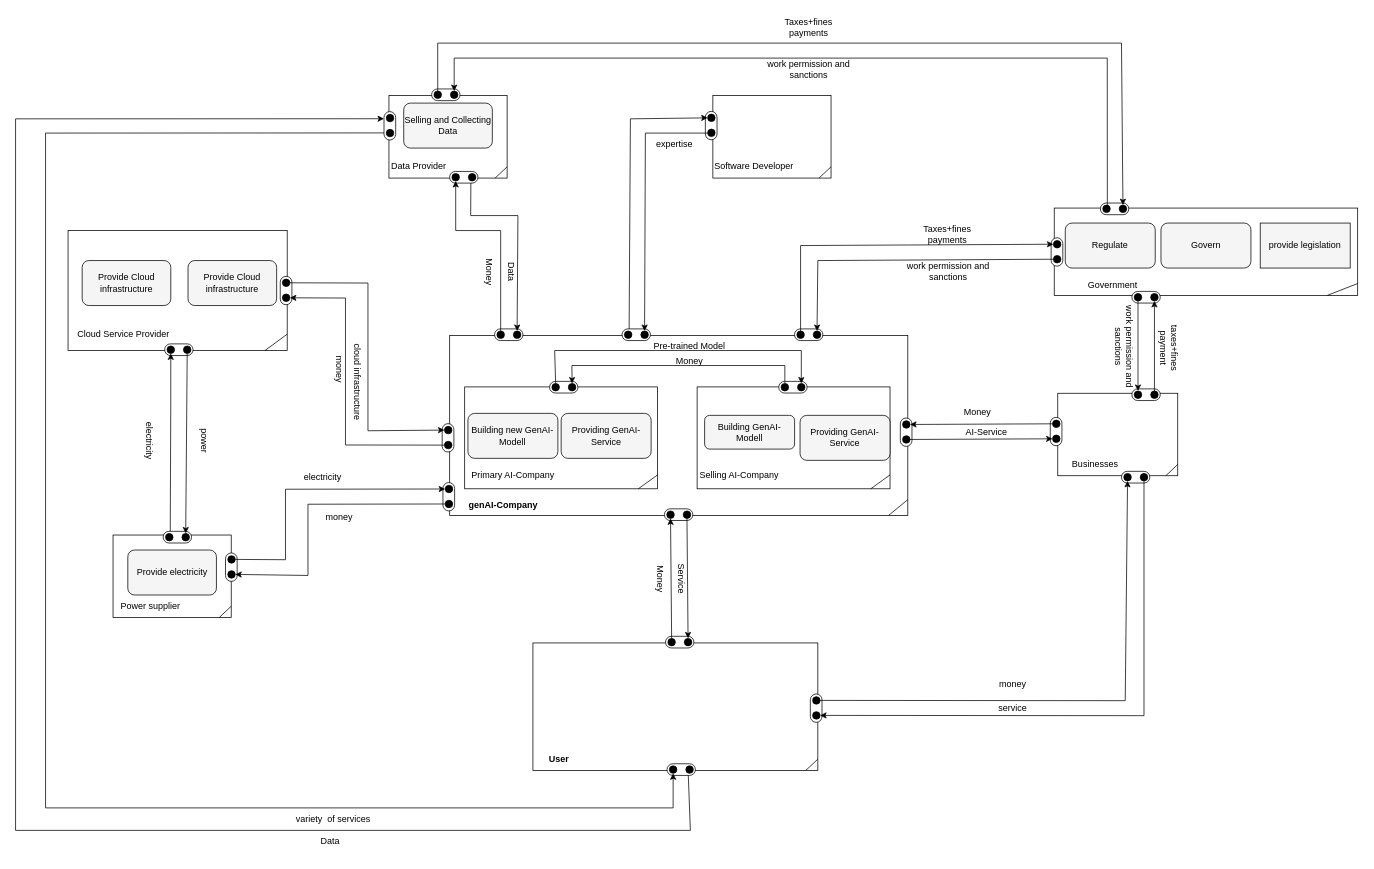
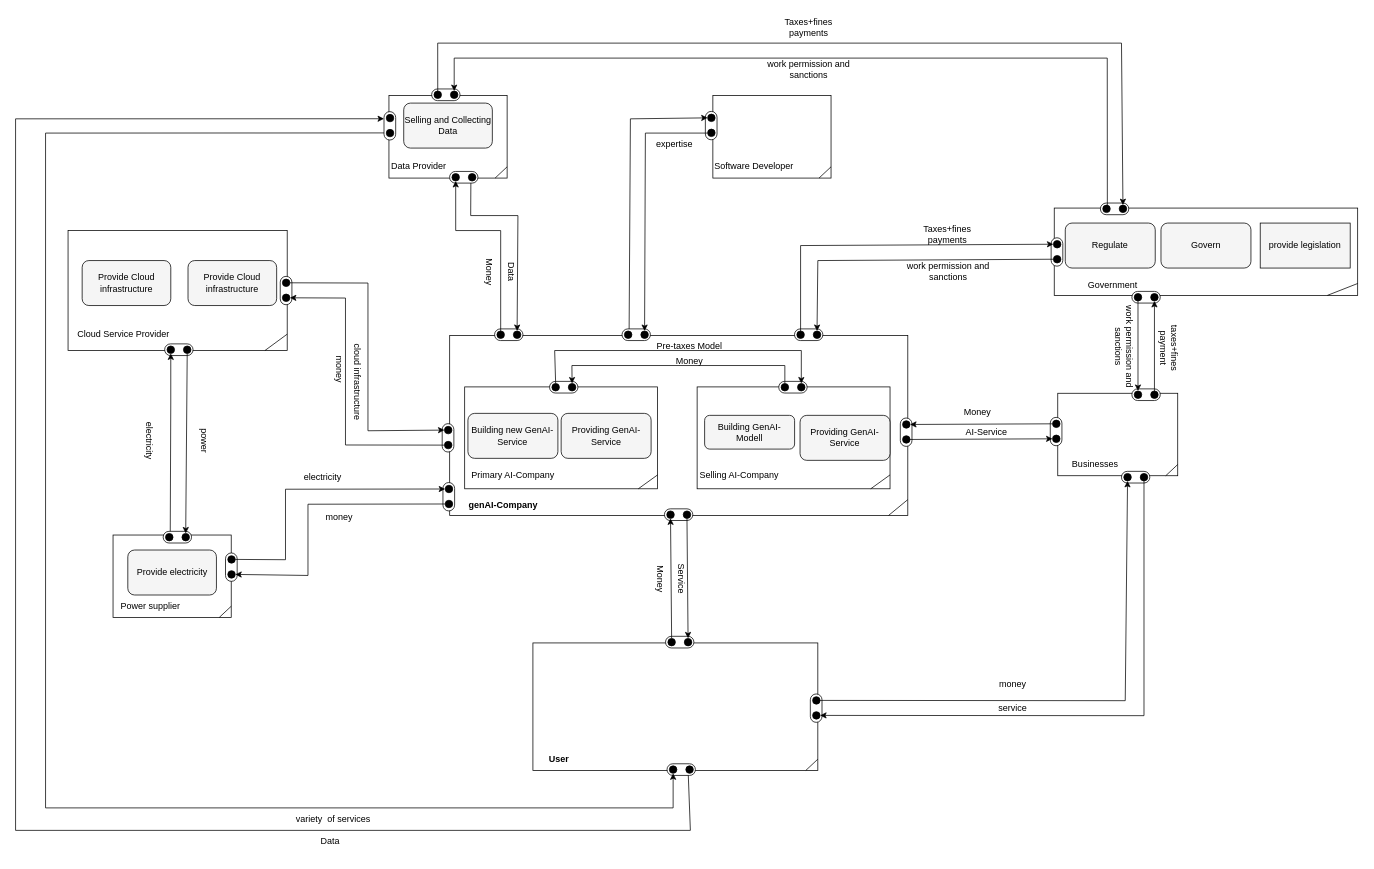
(690, 347) -> (690, 347)
(513, 436) -> (513, 436)
